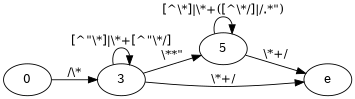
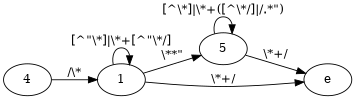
(27, 80) -> (27, 80)
(121, 80) -> (121, 80)
